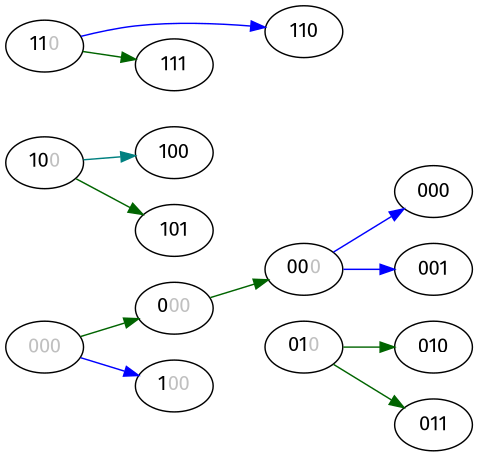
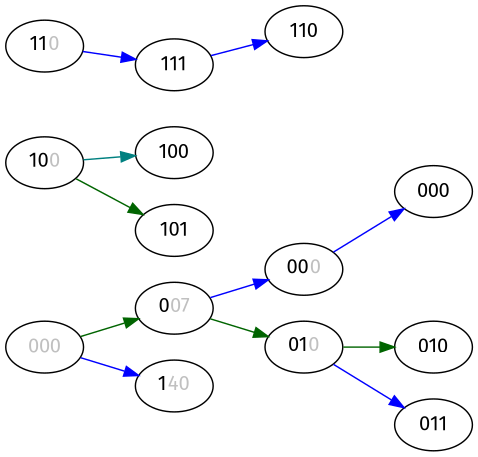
(165, 24) -> (232, 50)
(102, 54) -> (102, 54)
(434, 269) -> none
(232, 291) -> (232, 291)
(180, 306) -> (180, 306)
none -> (232, 326)
(362, 382) -> (362, 382)
(179, 384) -> (179, 384)
